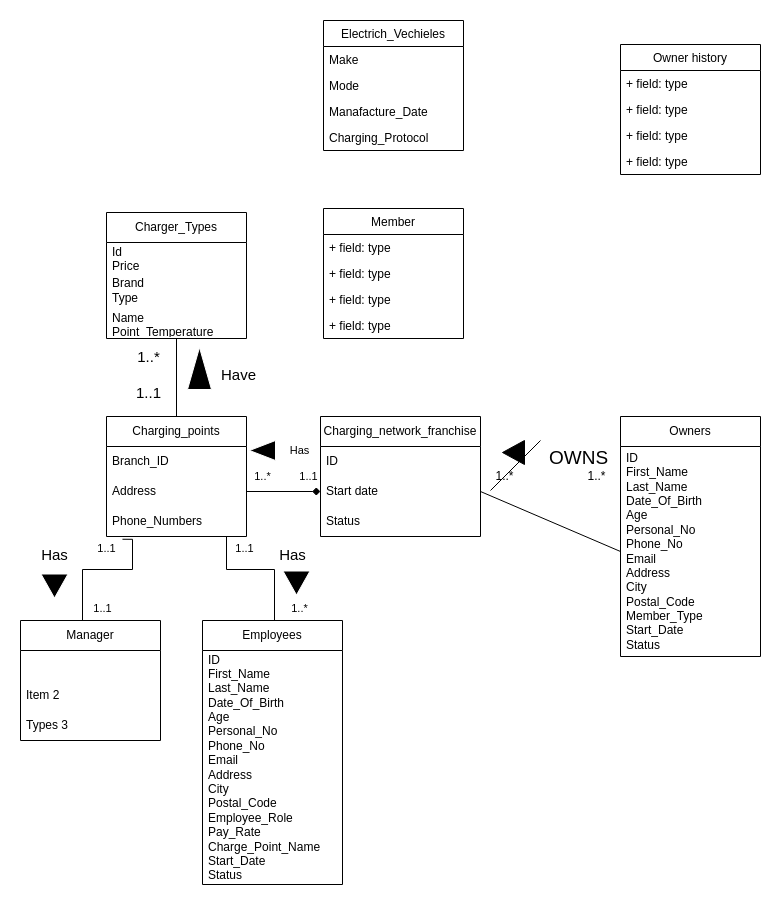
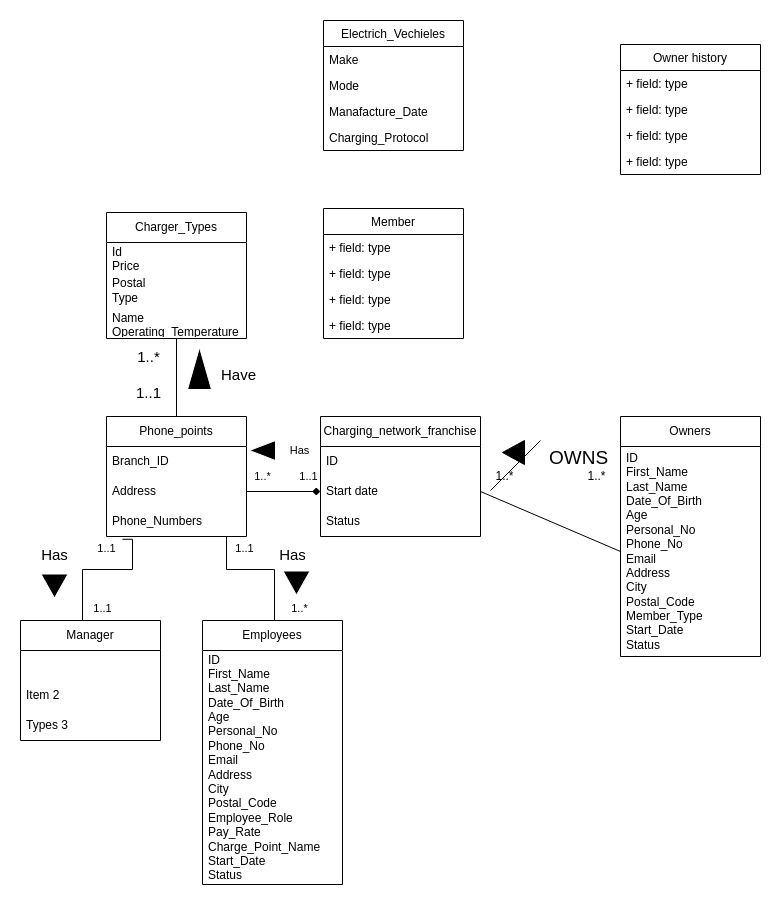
(129, 291) -> (131, 291)
(168, 324) -> (178, 324)
(177, 432) -> (177, 432)
